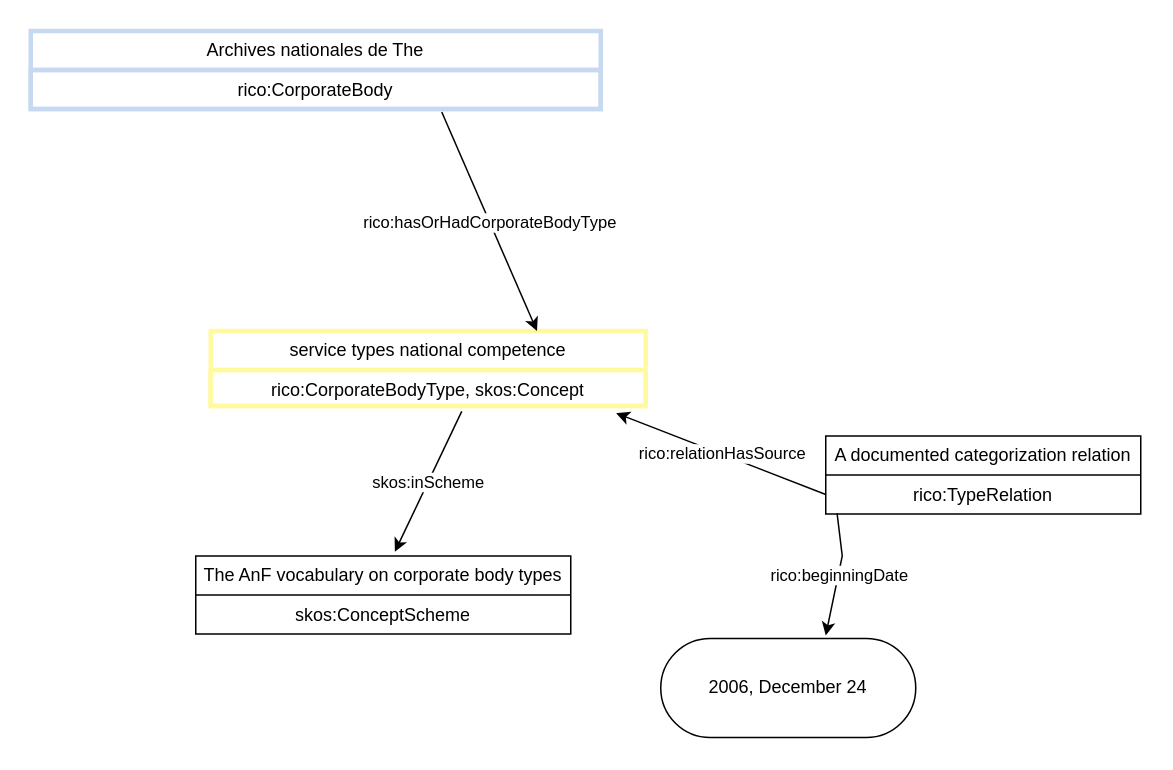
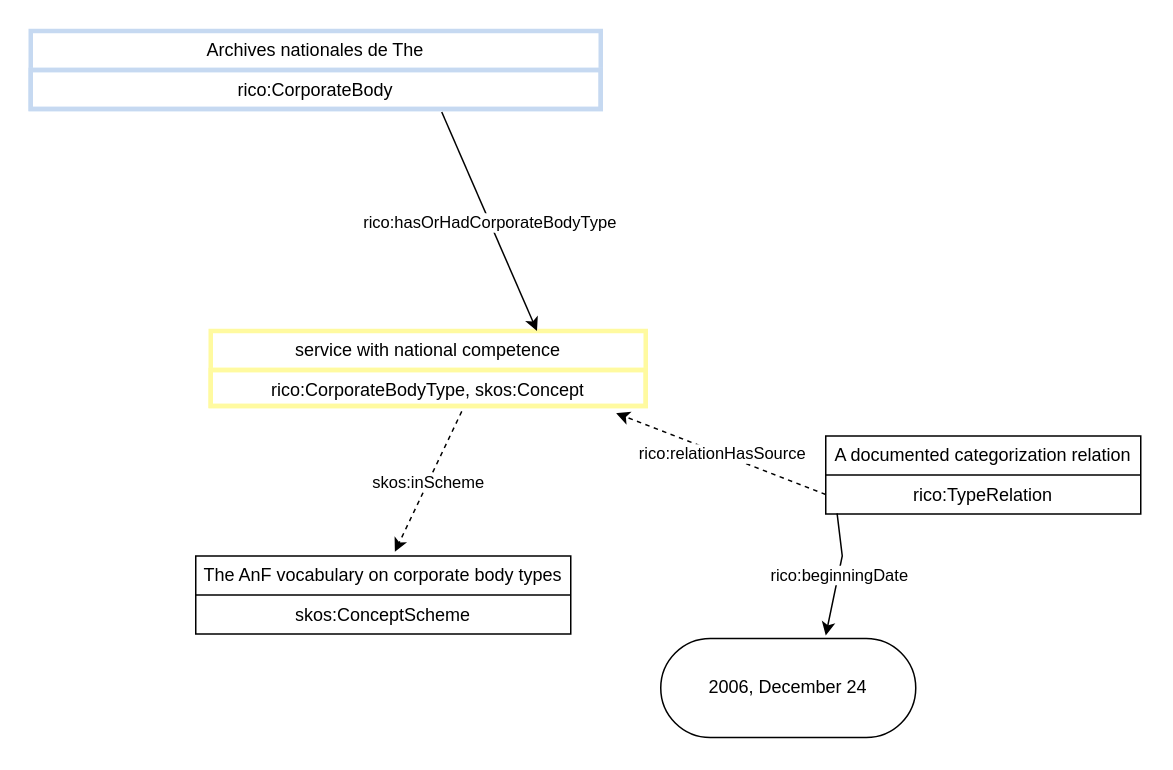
(428, 350) -> (428, 350)
(447, 443) -> (447, 443)
(786, 479) -> (786, 479)
